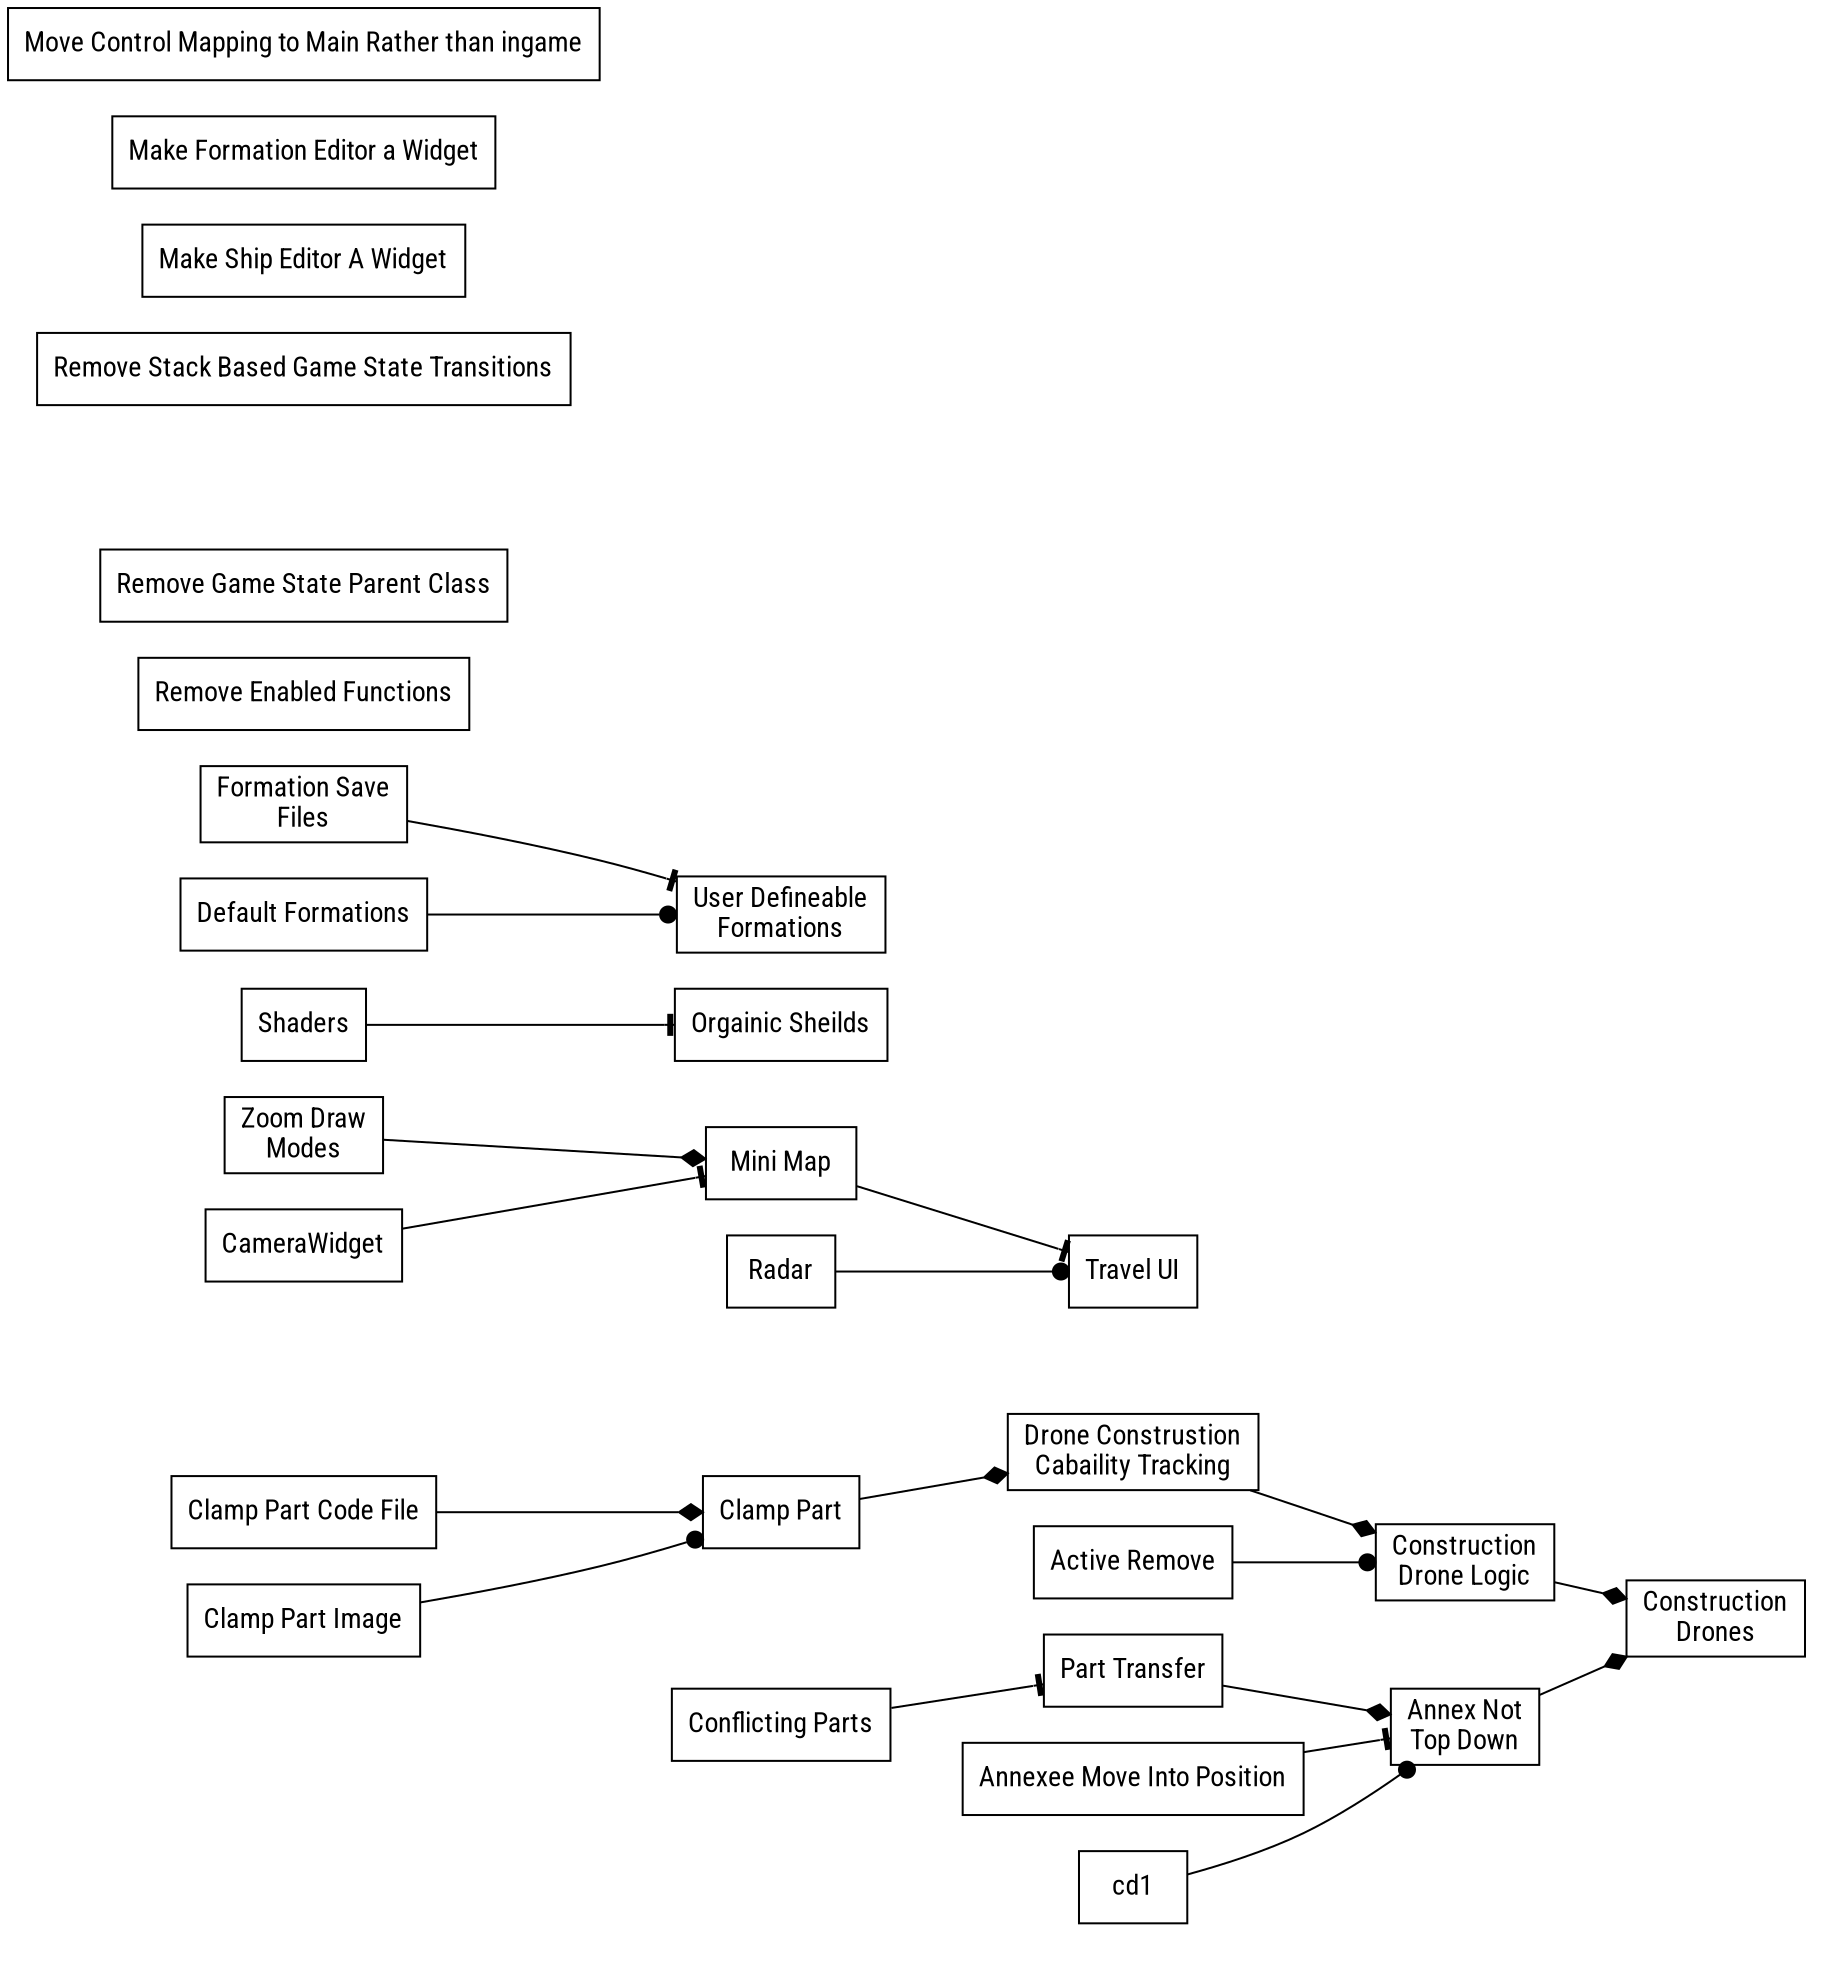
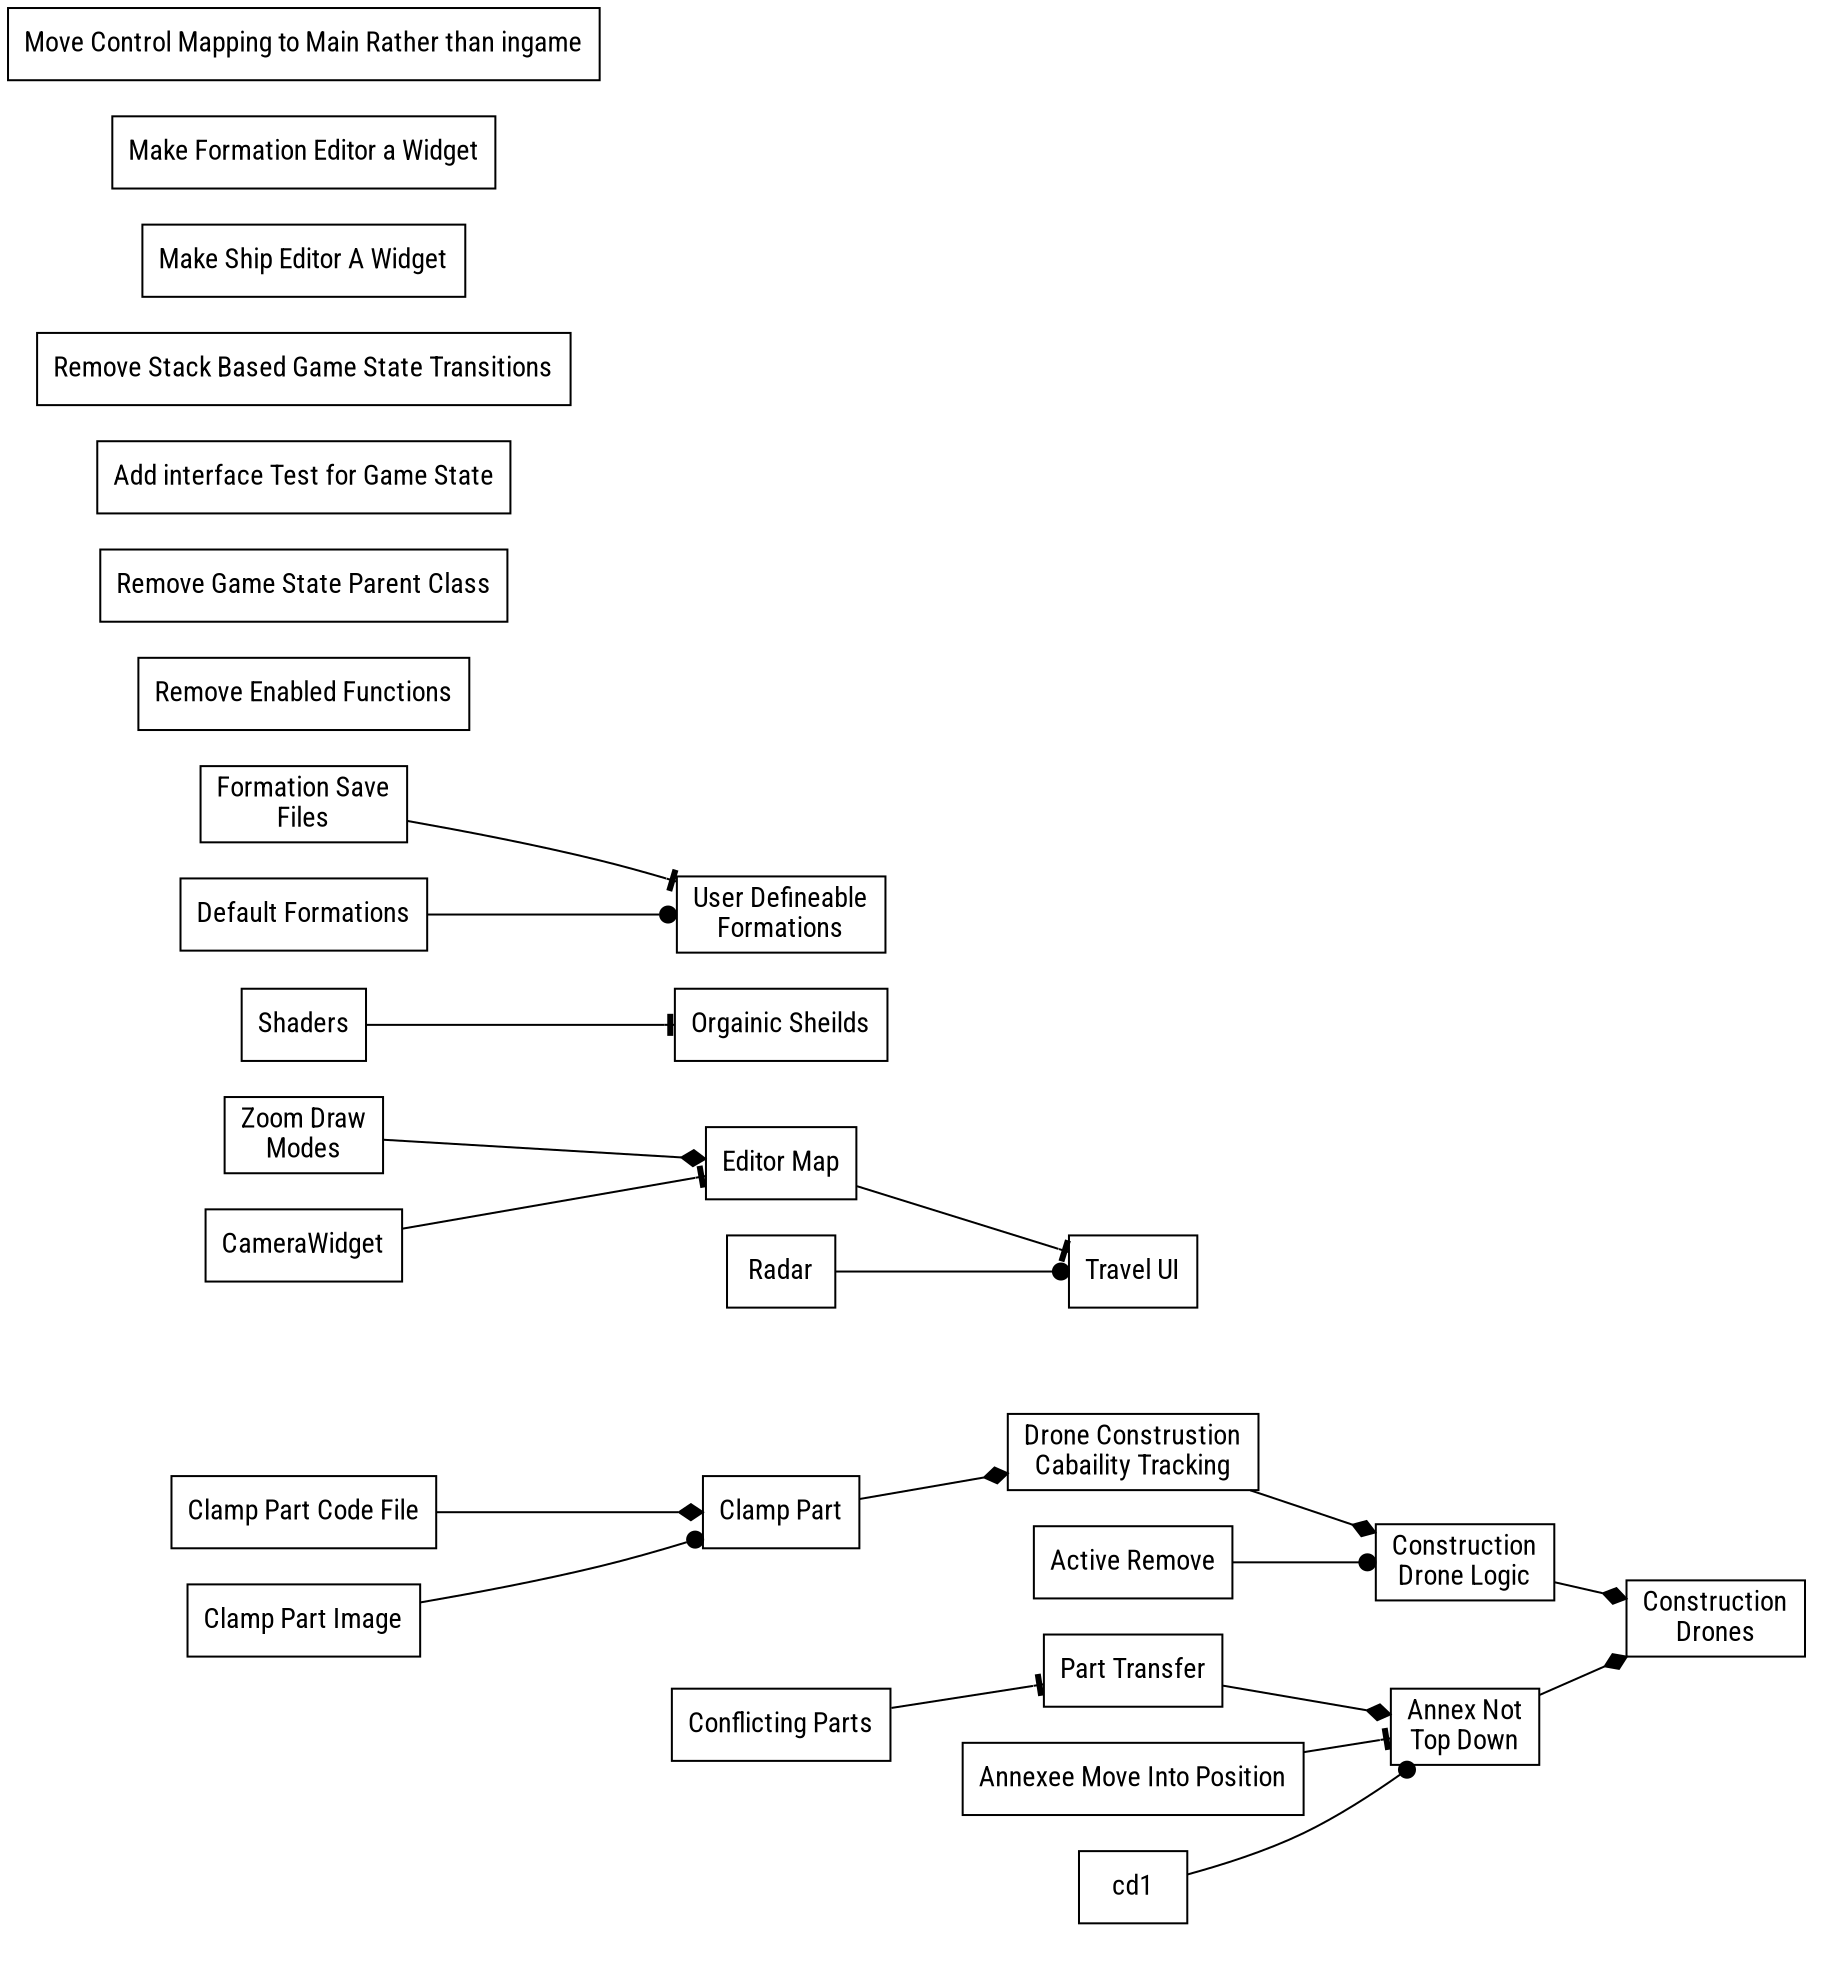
none -> (304, 477)
(781, 1163) -> (781, 1163)
